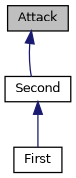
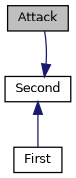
(30, 60) -> (46, 47)
